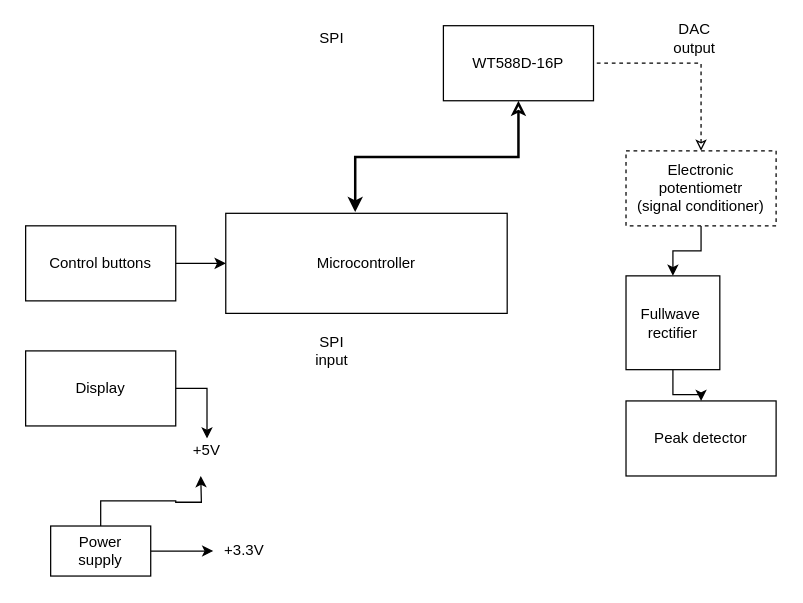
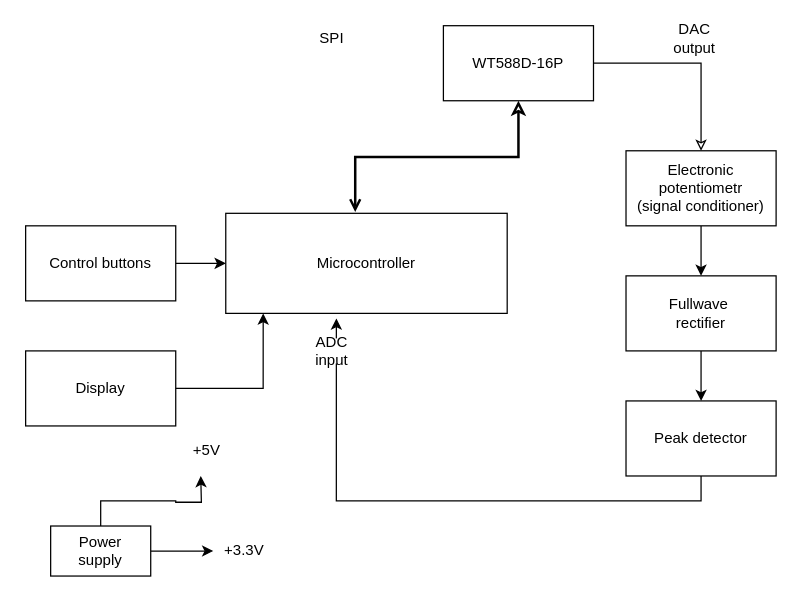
(686, 63) -> (686, 63)
(701, 188) -> (701, 188)
(355, 199) -> (355, 200)
(673, 323) -> (701, 313)
(332, 351) -> (332, 351)
(207, 407) -> (263, 384)
none -> (462, 501)
